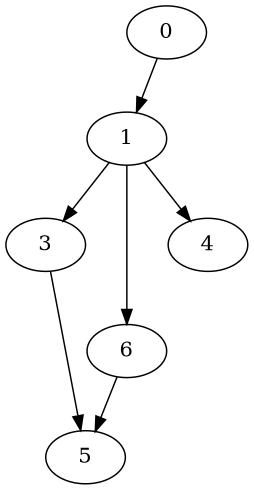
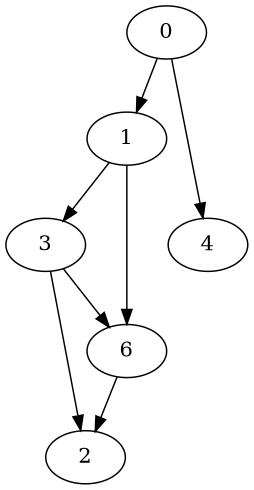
(163, 186) -> (186, 131)
none -> (82, 292)
(86, 457) -> (86, 457)
